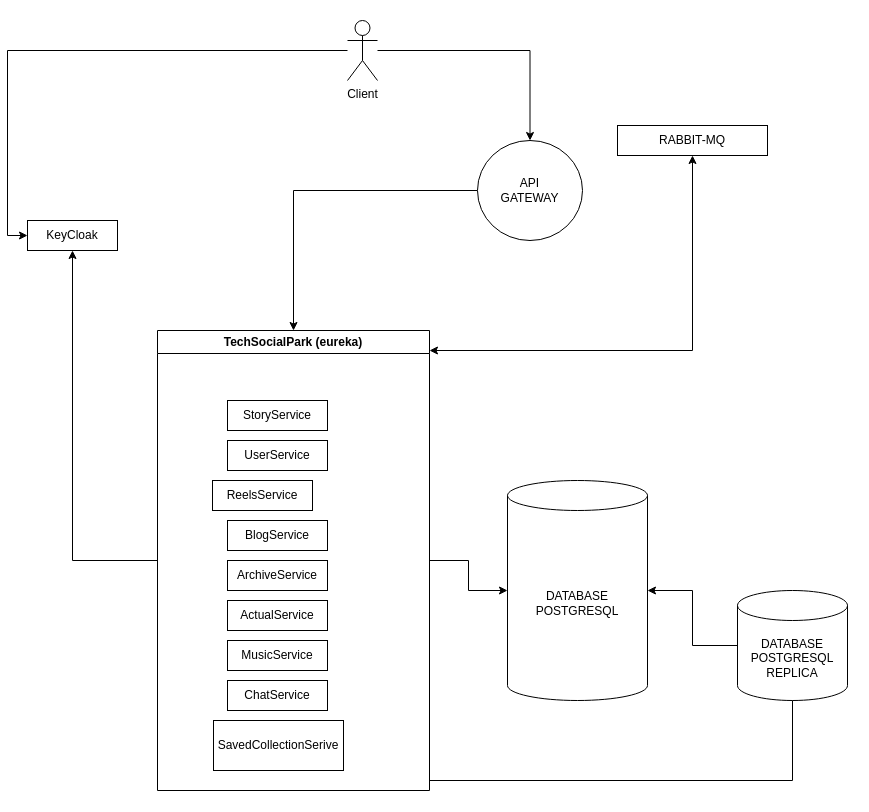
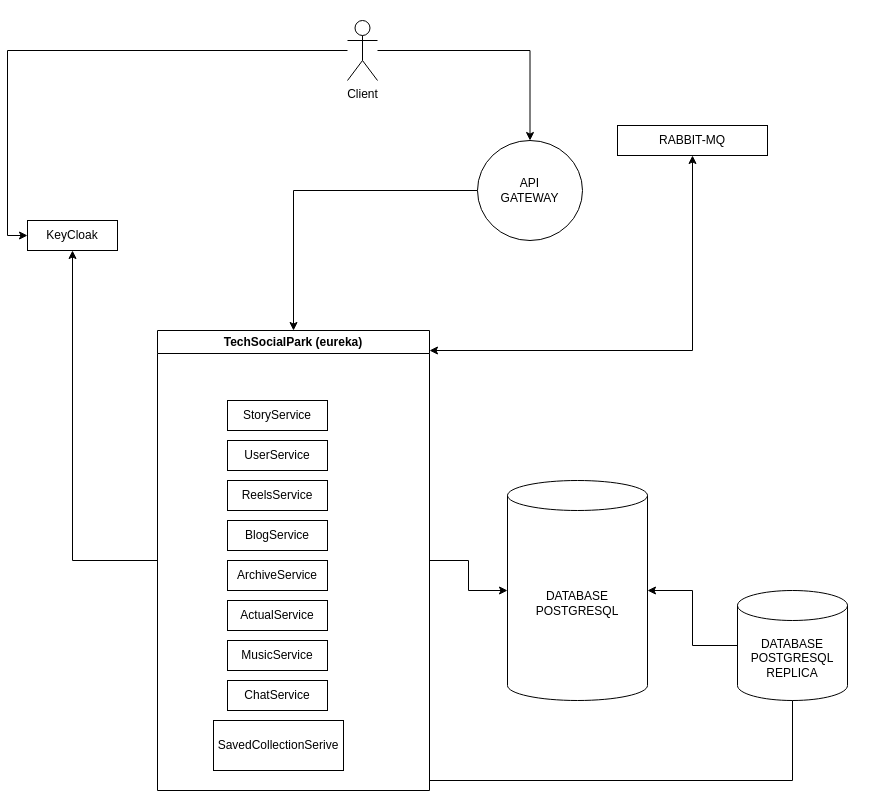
(263, 496) -> (278, 496)
